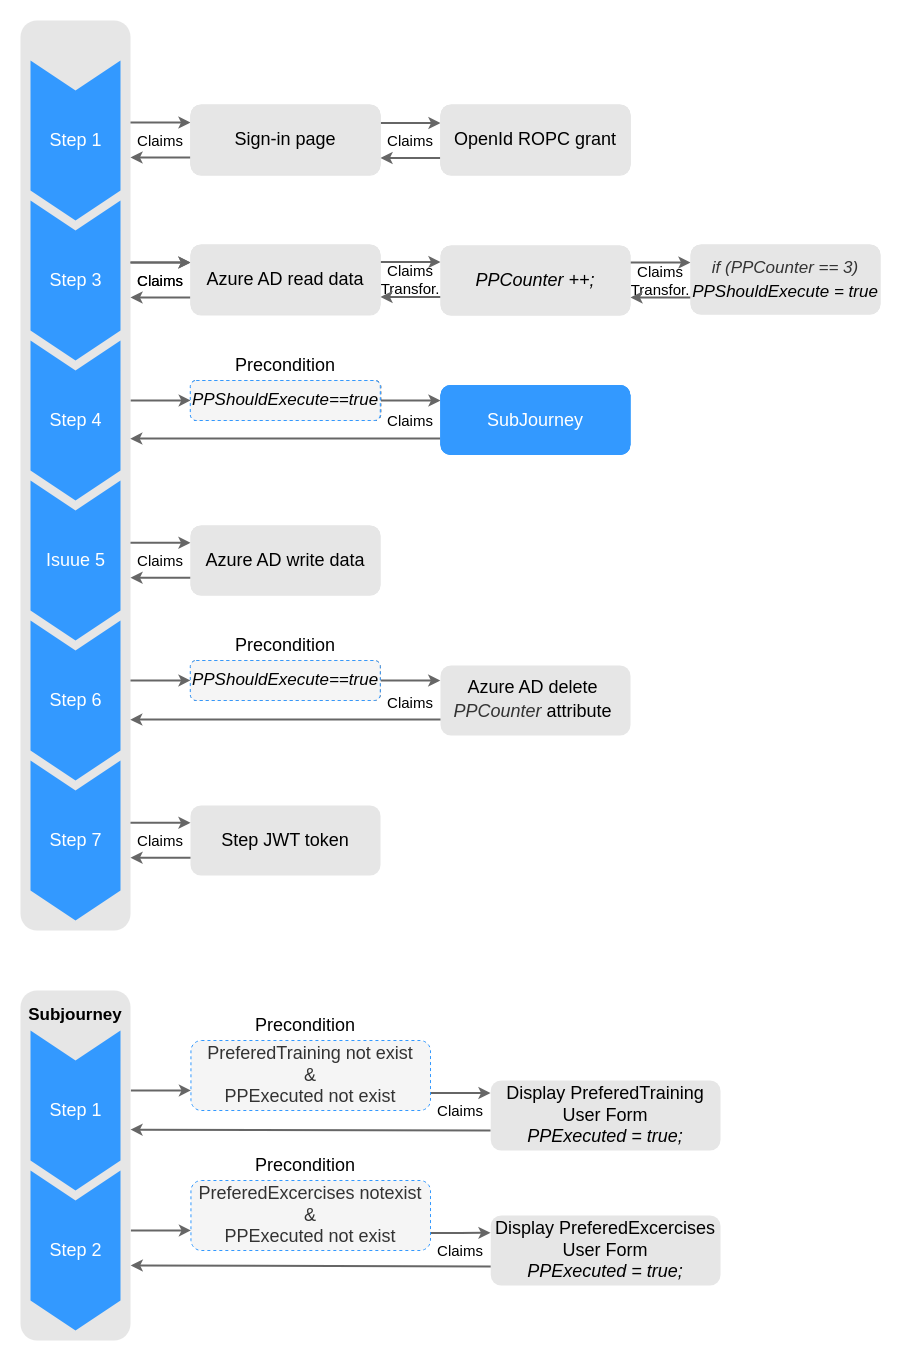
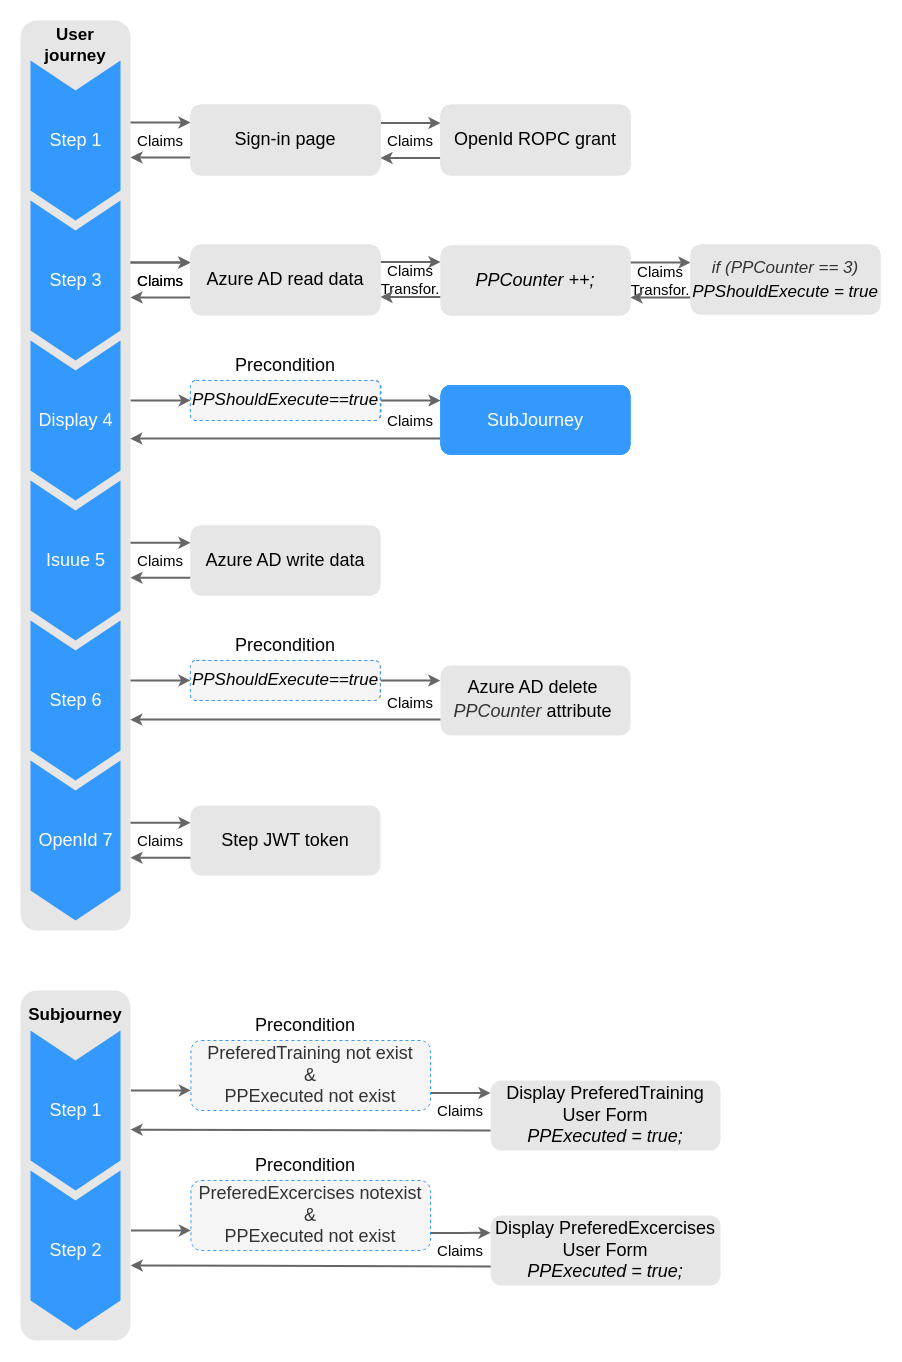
none -> (76, 46)
(76, 421) -> (76, 421)
(76, 841) -> (76, 841)
